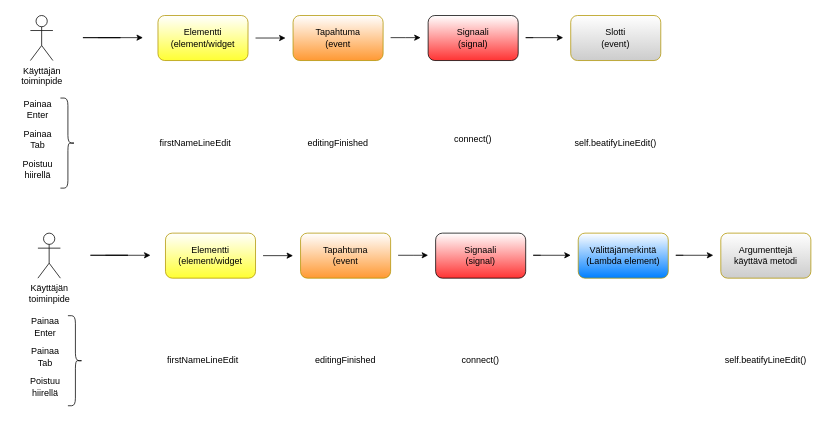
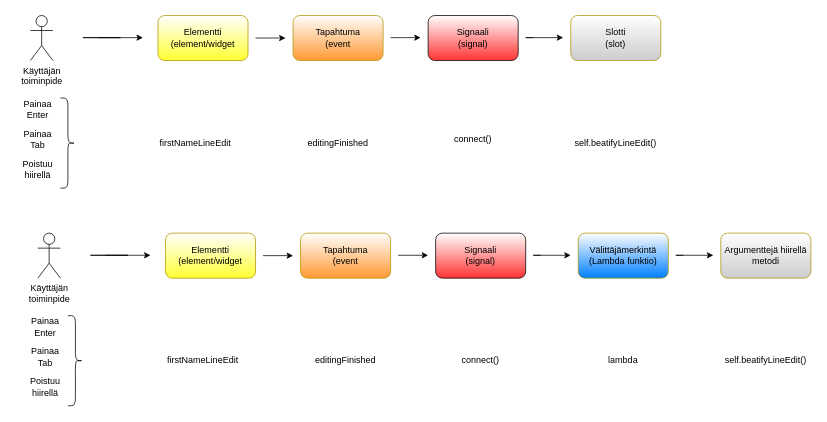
(615, 38) -> (615, 38)
(623, 255) -> (623, 255)
(765, 255) -> (765, 255)
none -> (623, 360)
